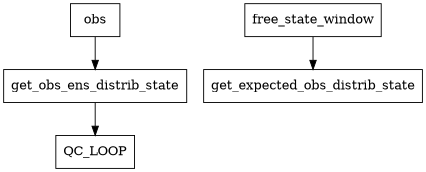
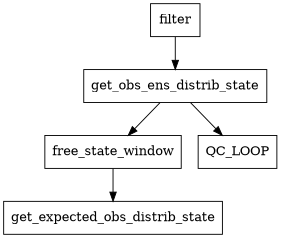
(95, 20) -> (175, 20)
none -> (147, 116)
